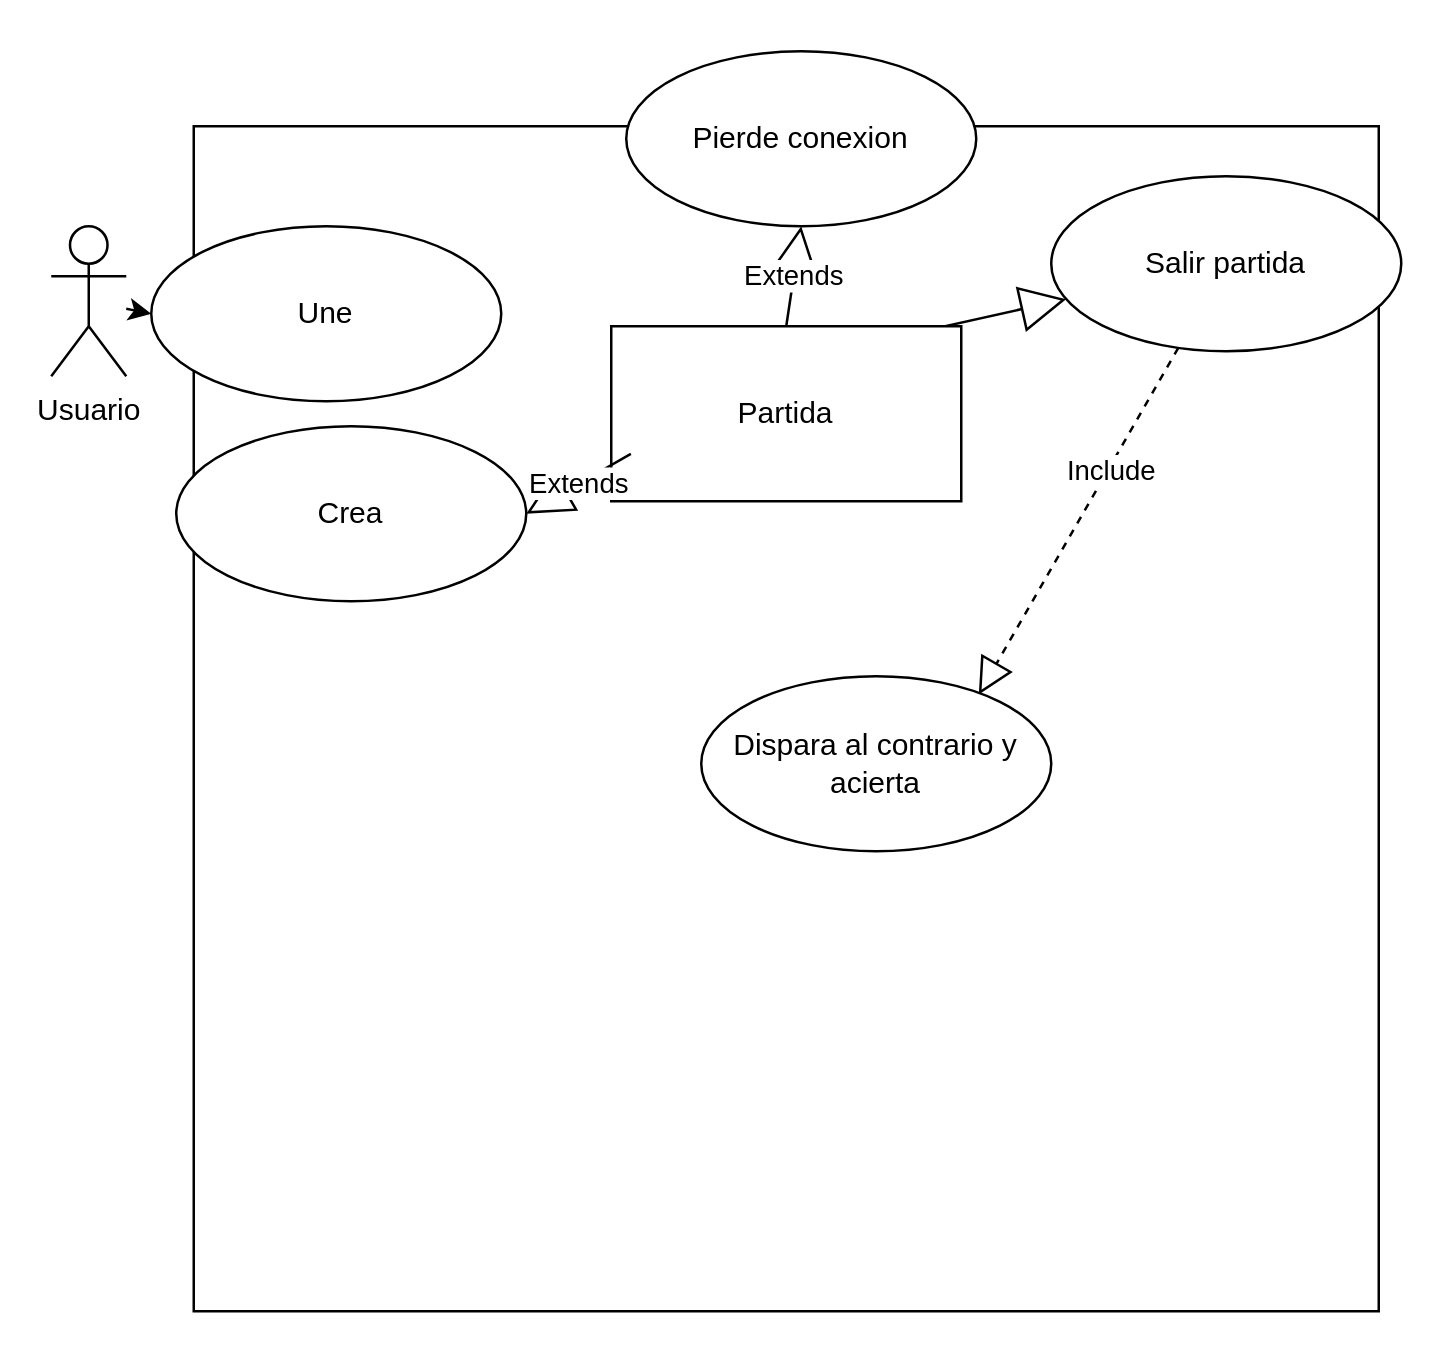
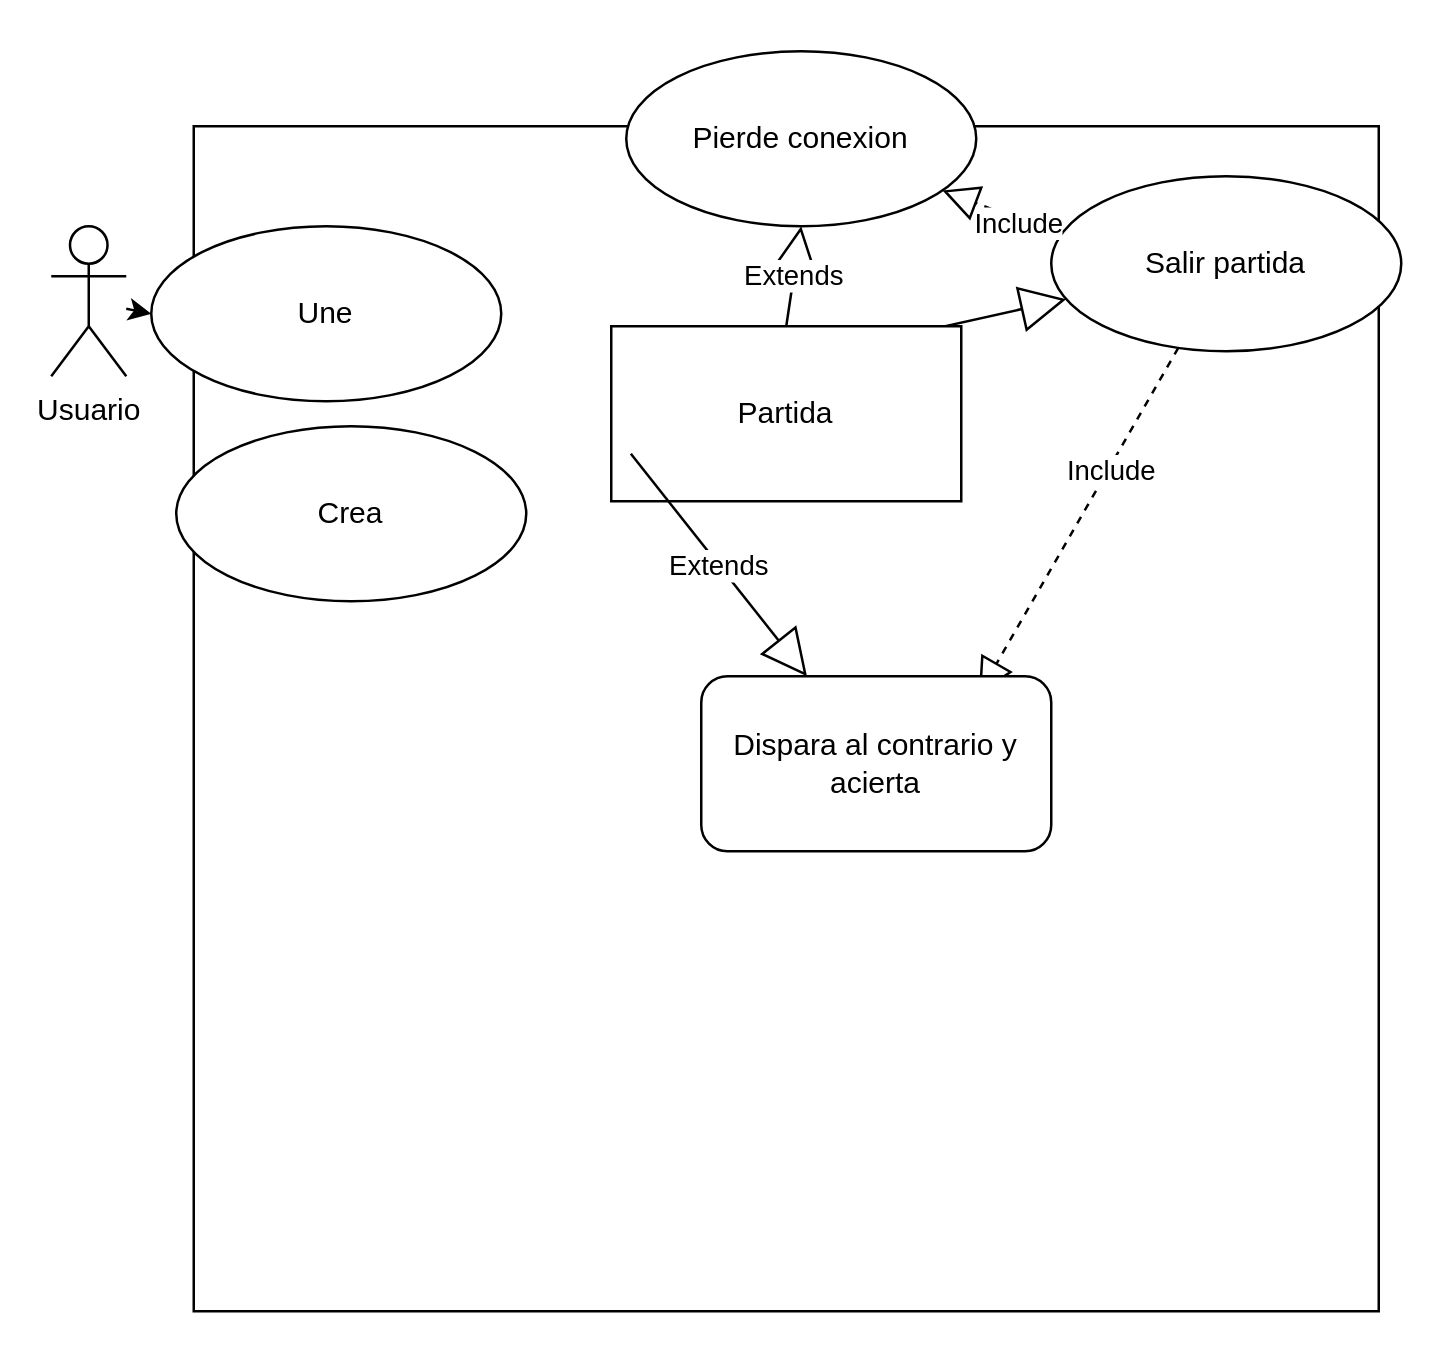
none -> (1037, 226)
(579, 483) -> (669, 503)
(876, 764) -> (876, 764)
